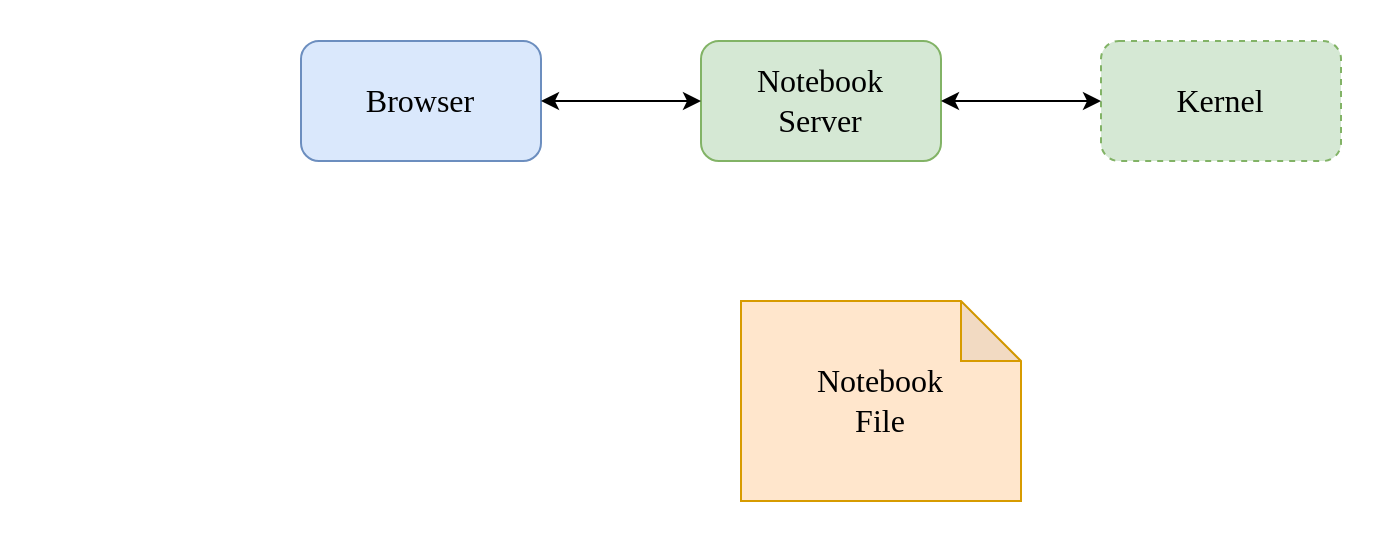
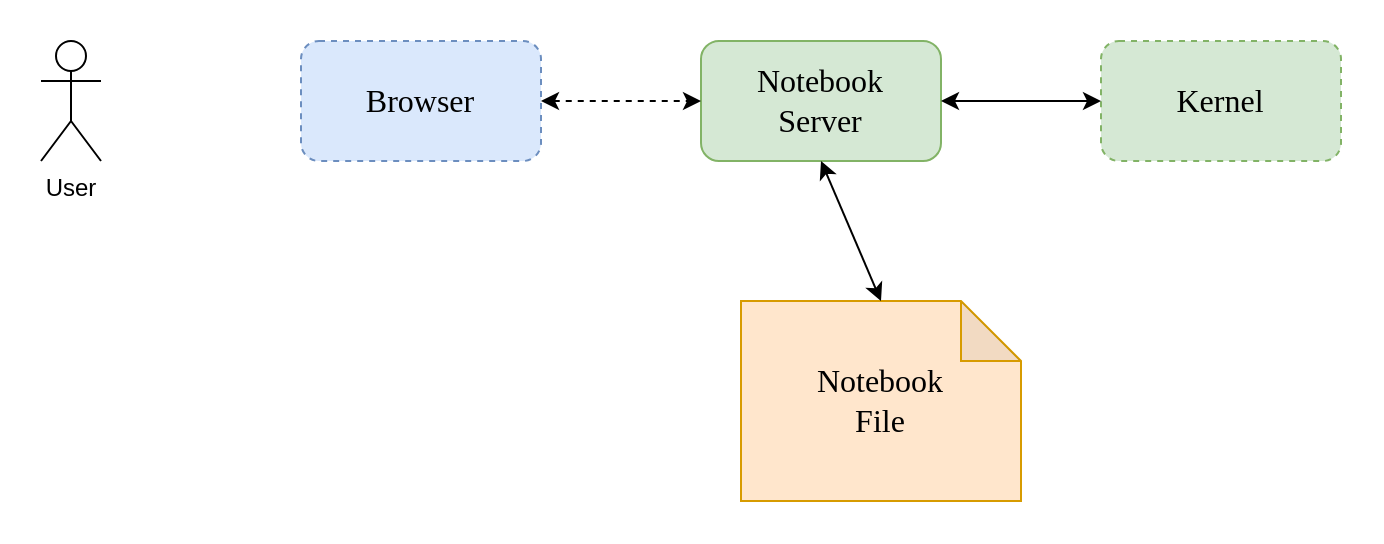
none -> (71, 101)
(421, 101) -> (421, 101)
(622, 101) -> (622, 101)
none -> (851, 231)
